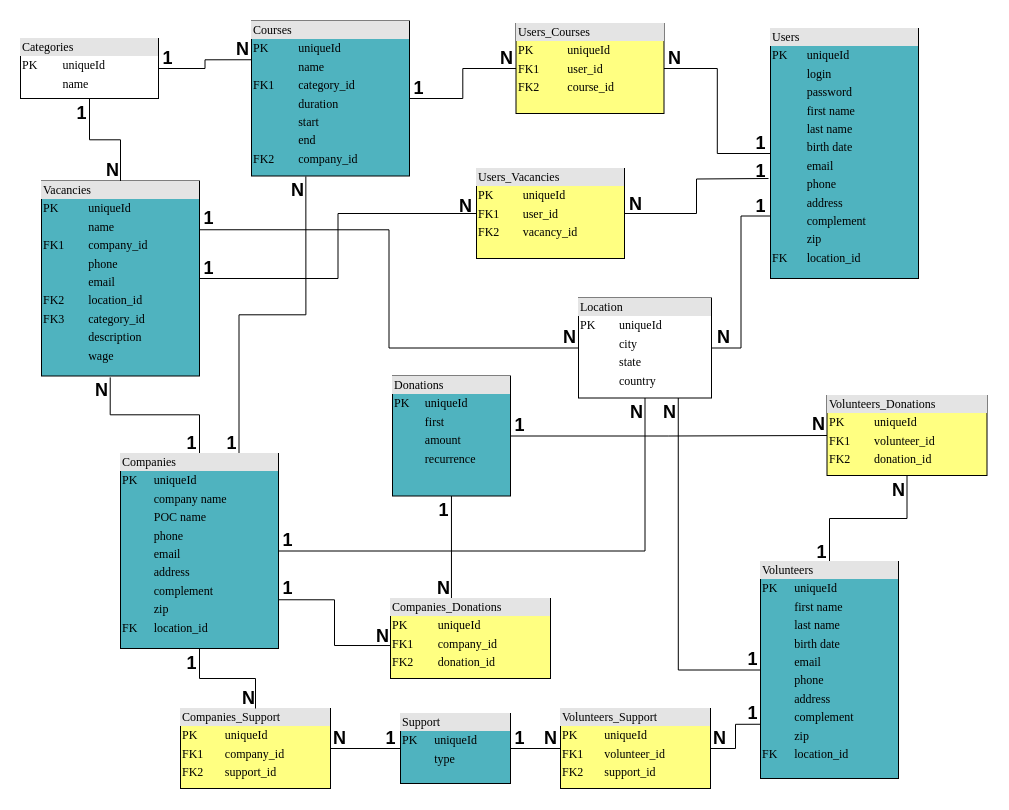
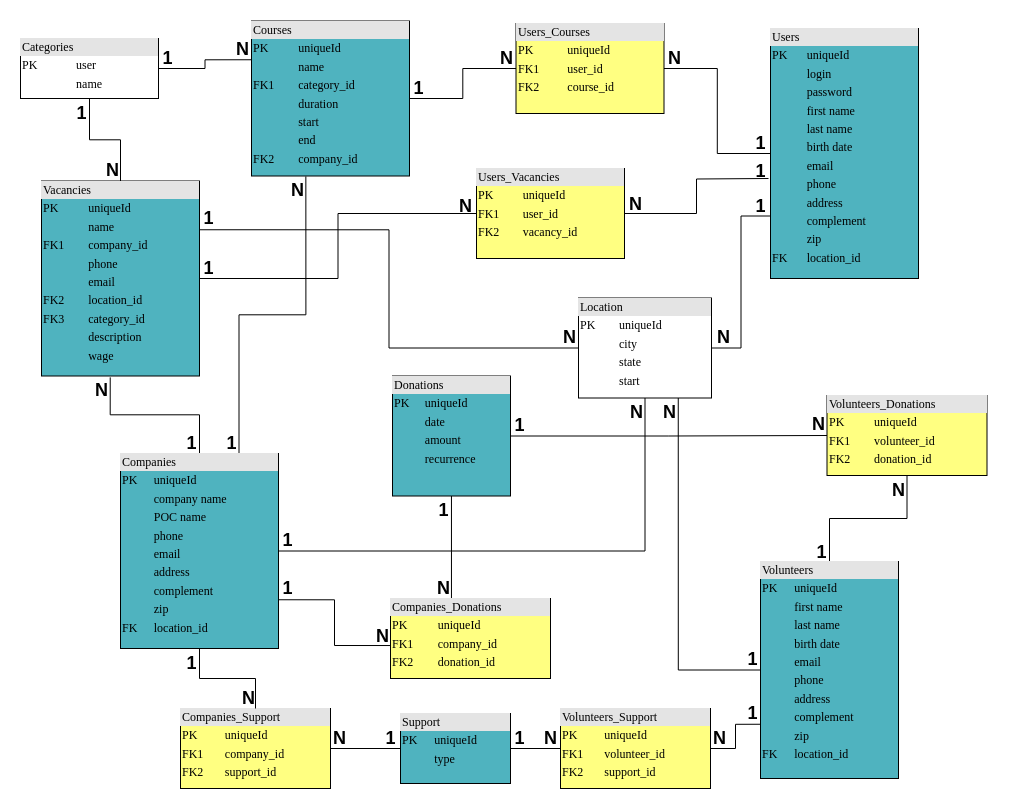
(53, 60) -> (53, 60)
(604, 342) -> (604, 342)
(426, 413) -> (426, 413)
